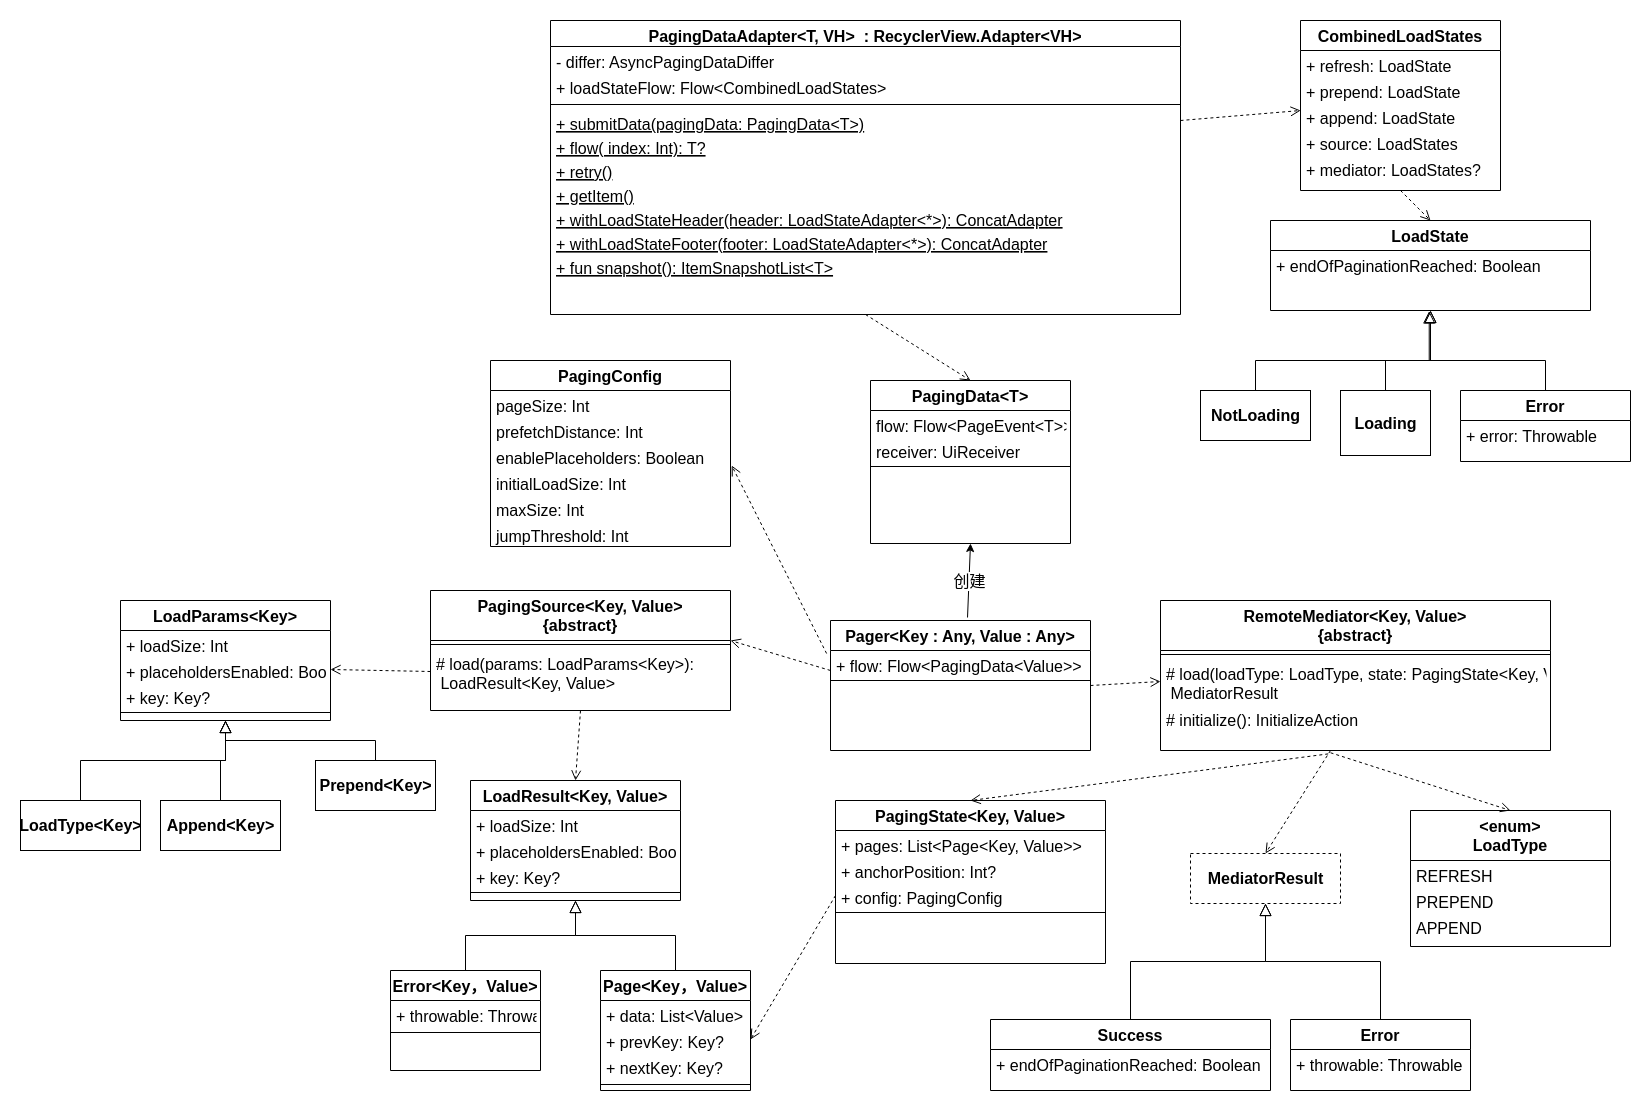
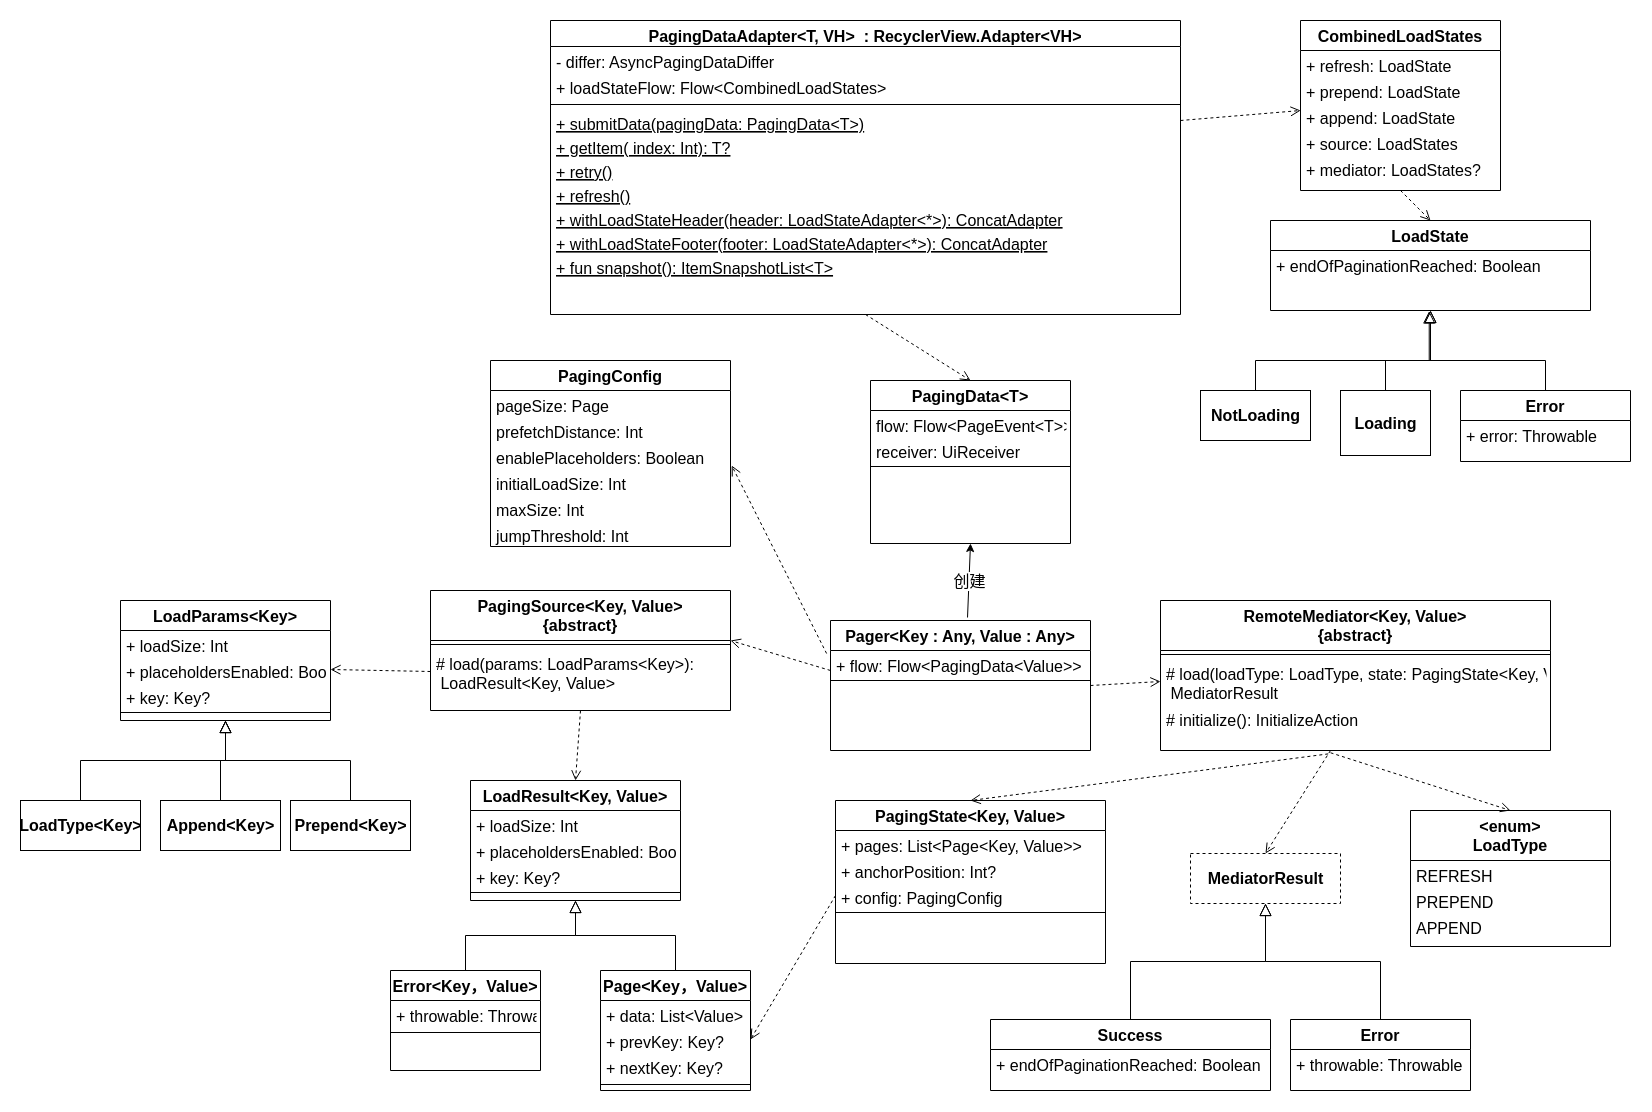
(642, 149) -> (658, 149)
(603, 197) -> (603, 197)
(548, 407) -> (552, 407)
(376, 786) -> (351, 826)
